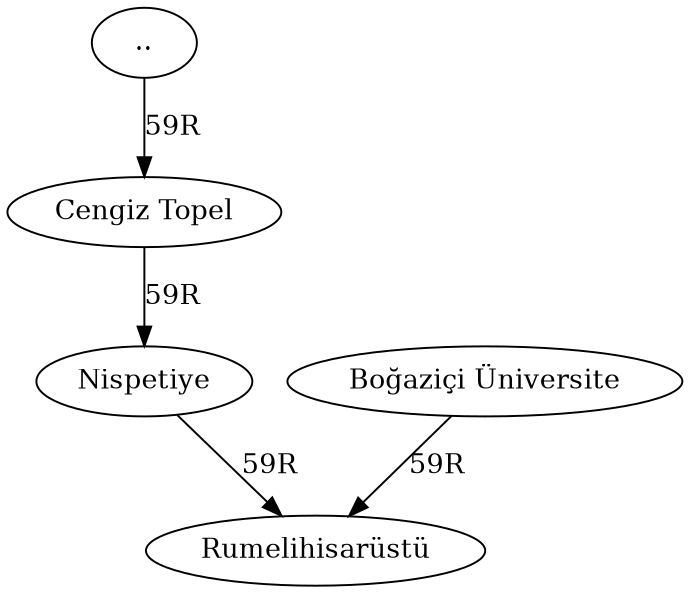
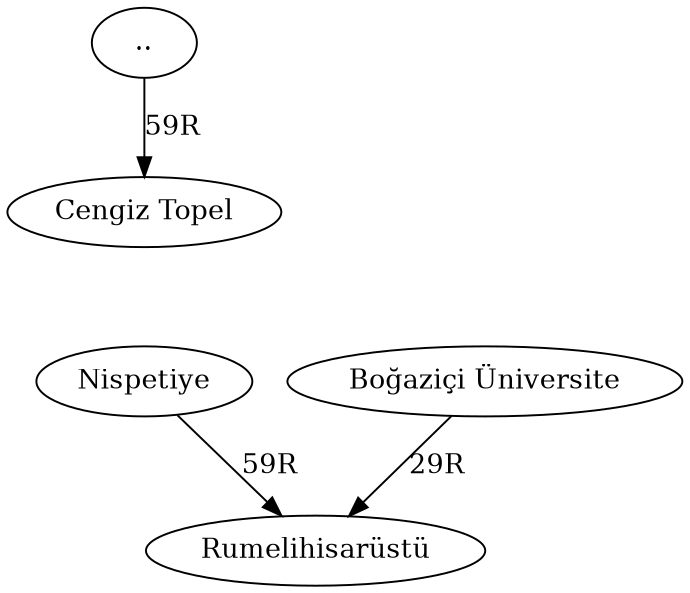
(144, 287) -> none
(437, 466) -> (437, 466)
